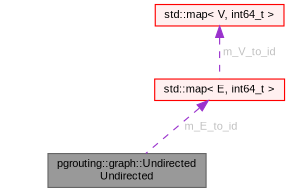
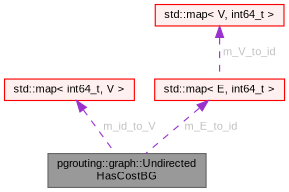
none -> (69, 90)
(127, 171) -> (127, 171)
